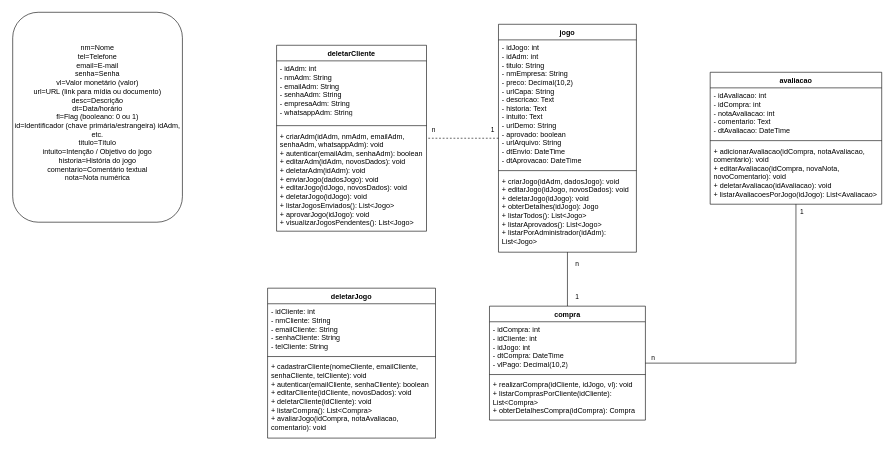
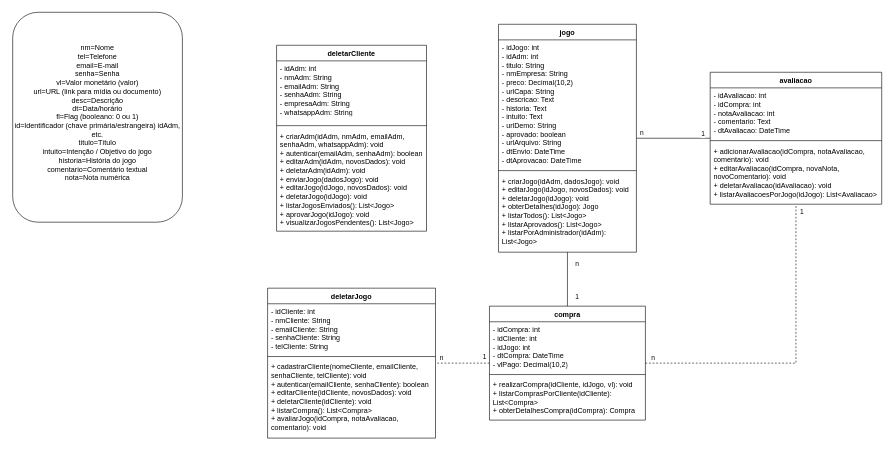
(462, 138) -> none
none -> (673, 138)
(796, 359) -> (796, 359)
none -> (462, 363)
